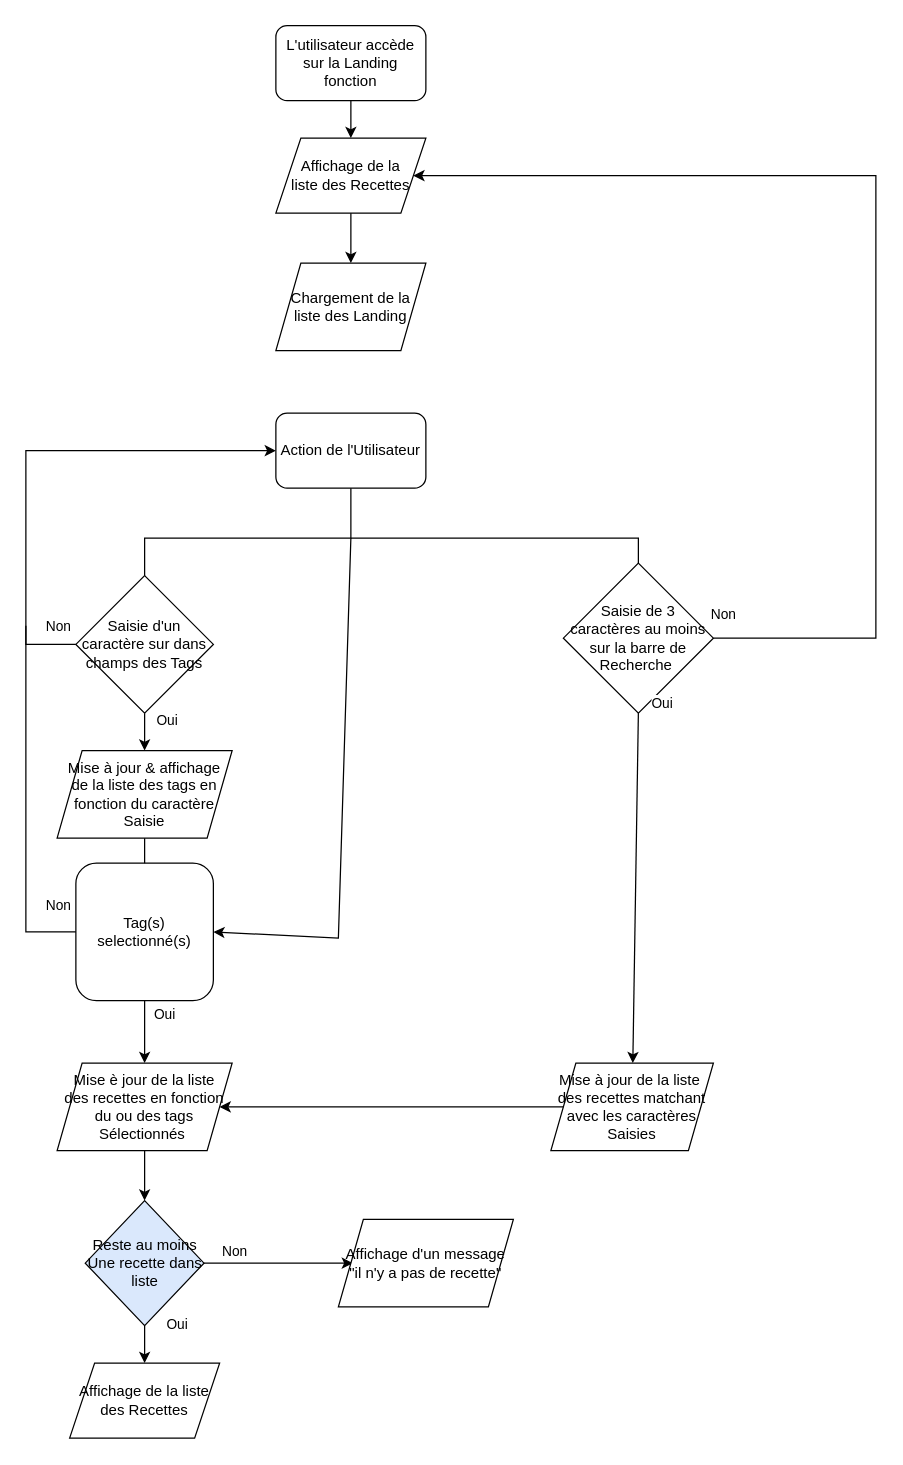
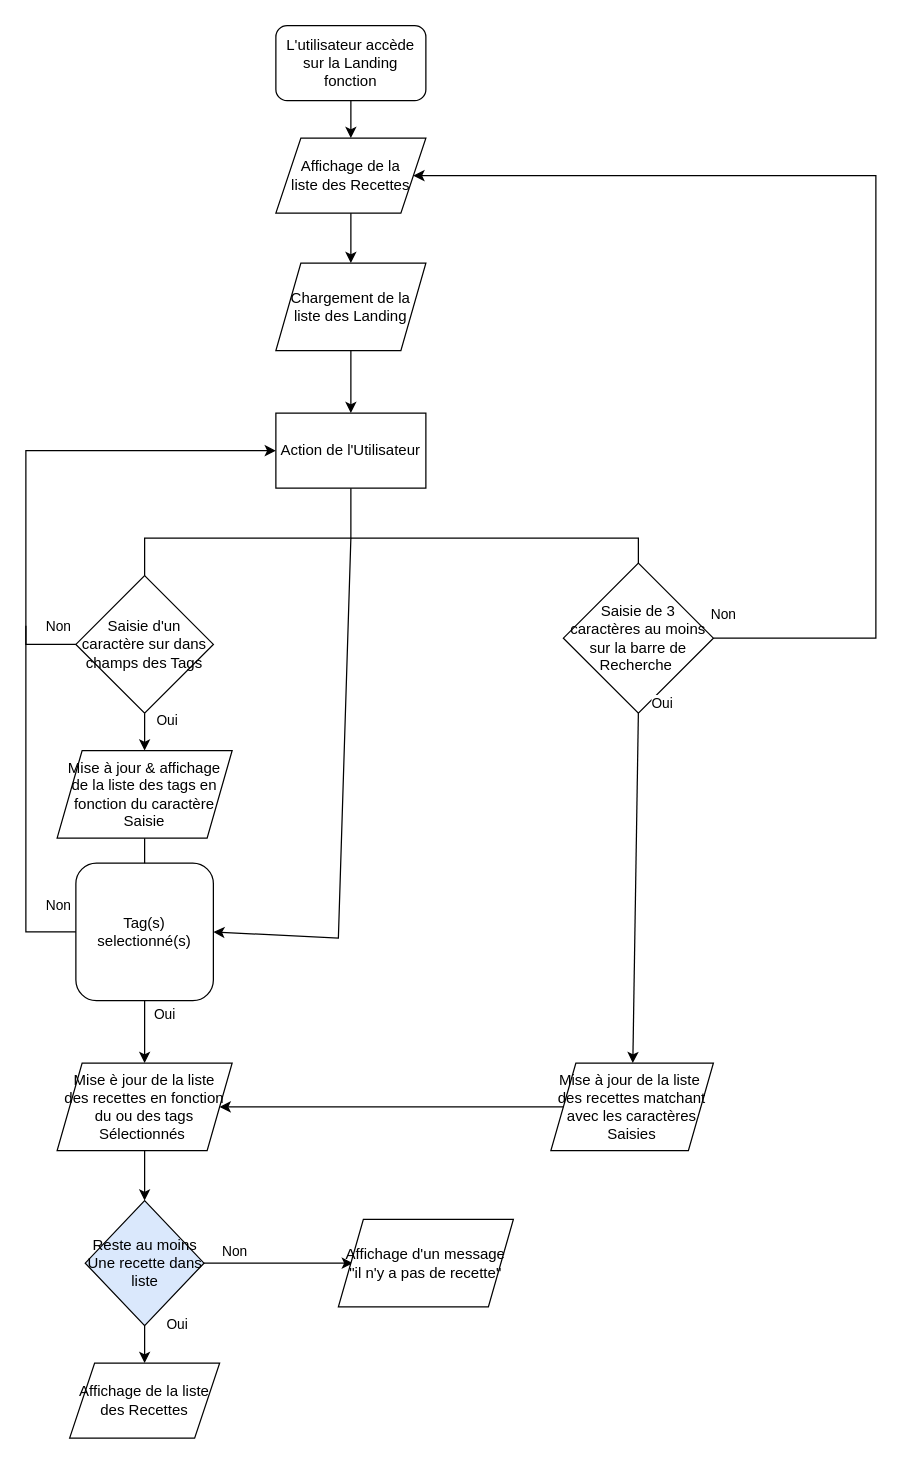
none -> (351, 378)
(351, 451) -> (351, 451)
